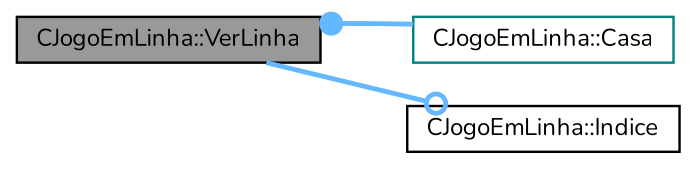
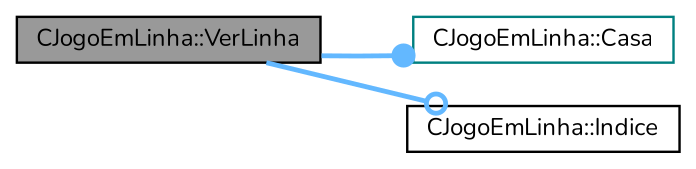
(377, 24) -> (358, 56)
